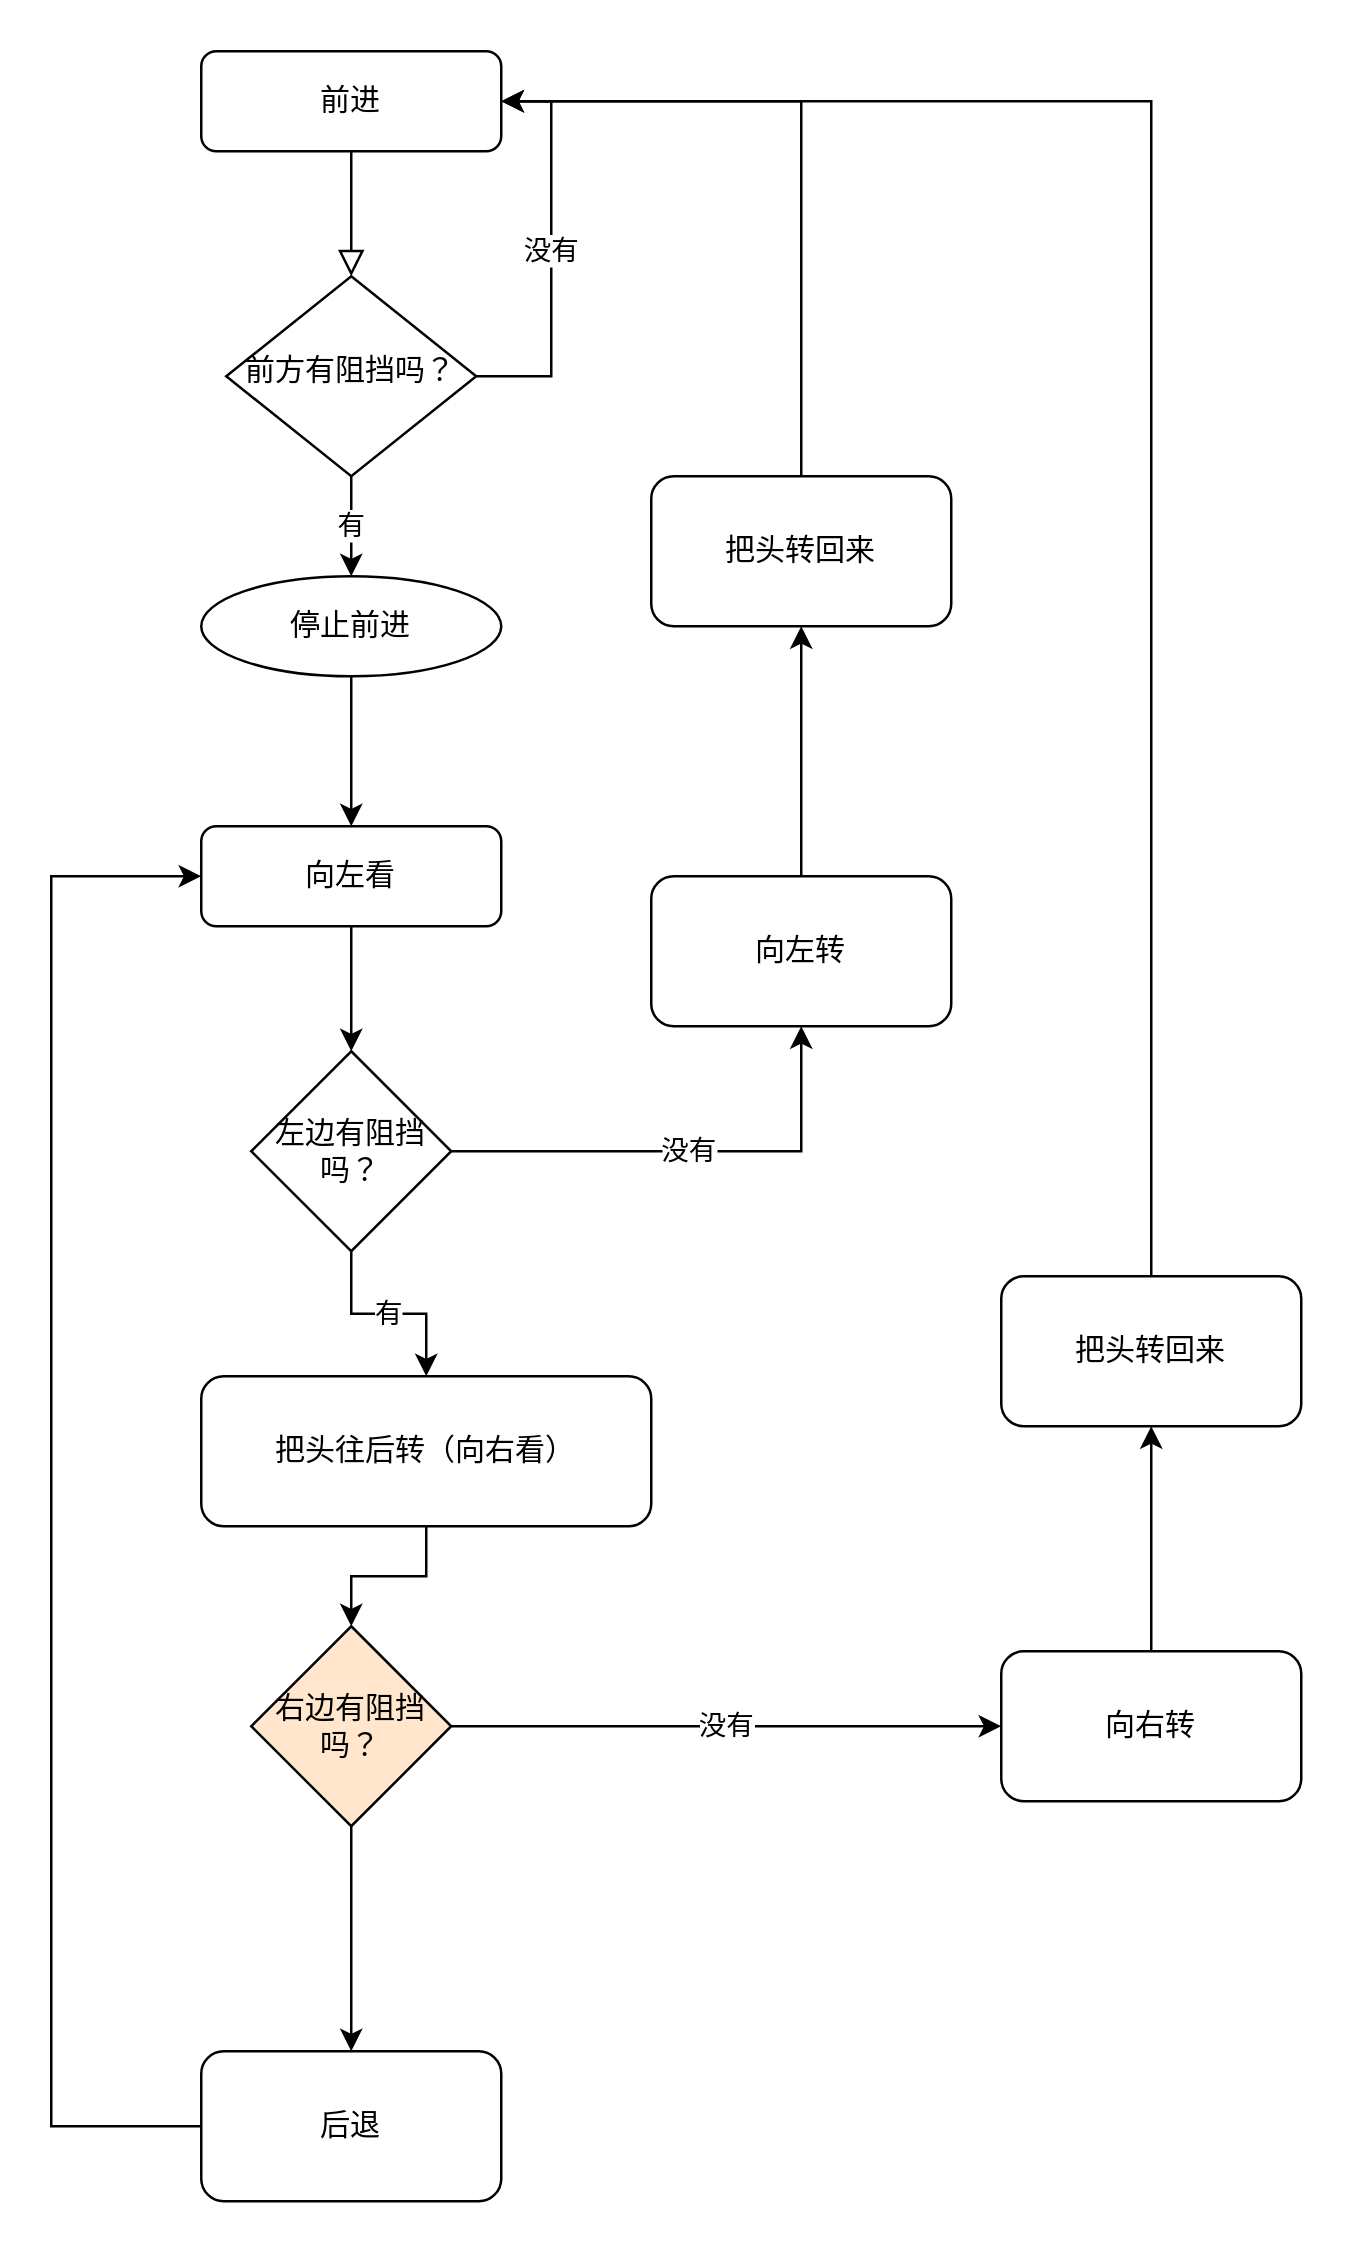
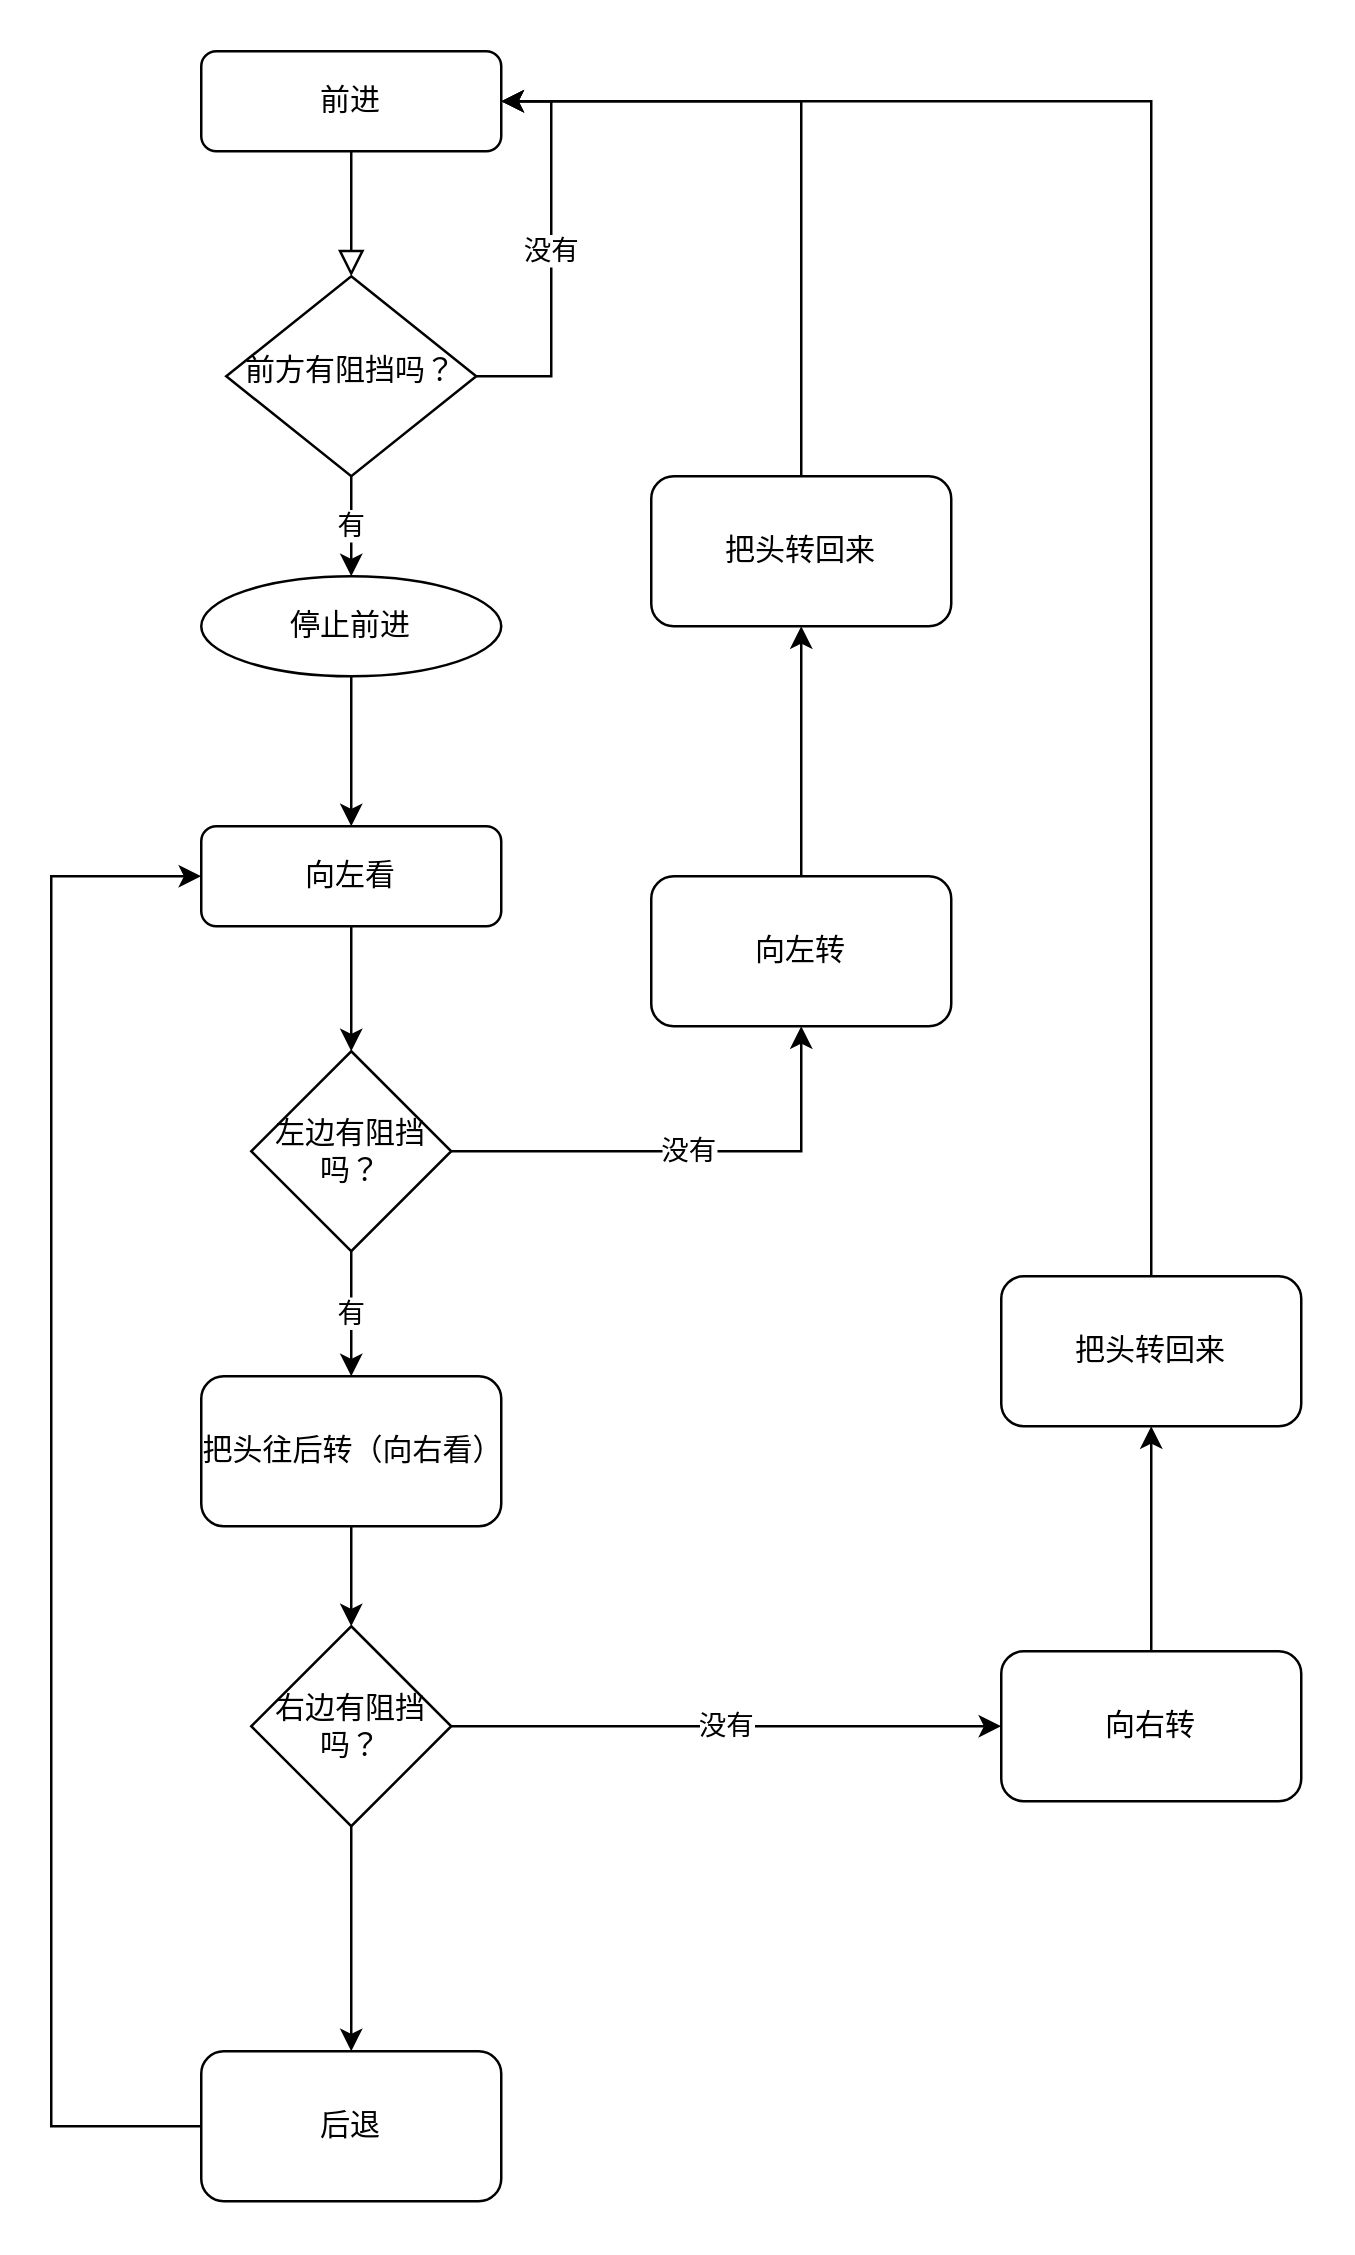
(426, 1451) -> (351, 1451)
(351, 1726) -> (351, 1726)
